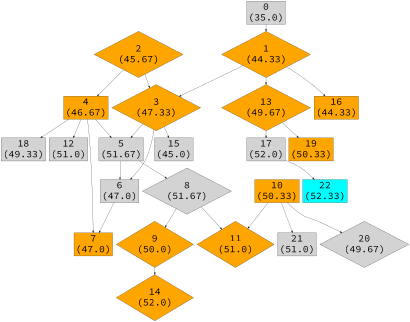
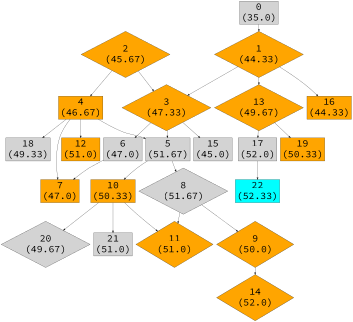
(68, 149) -> (81, 149)
(120, 169) -> (136, 169)
